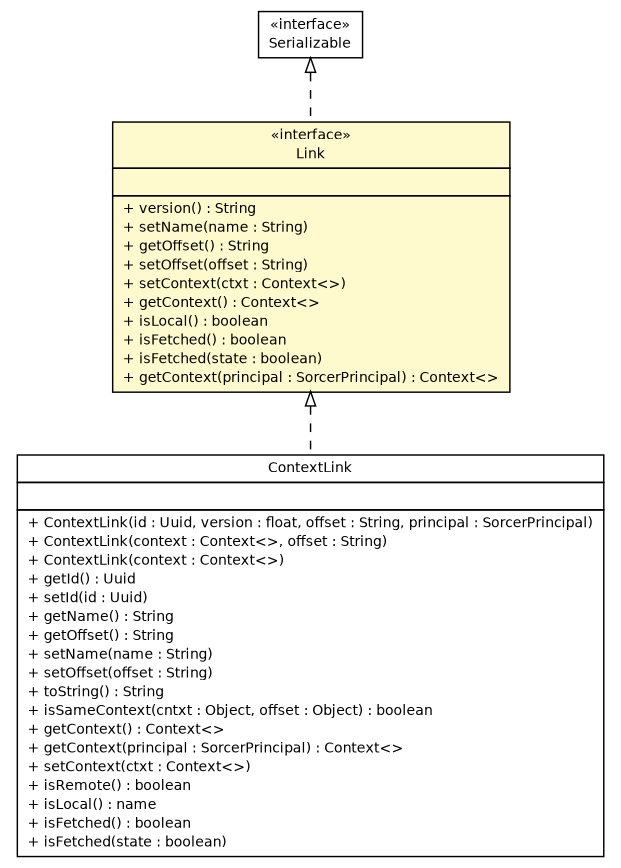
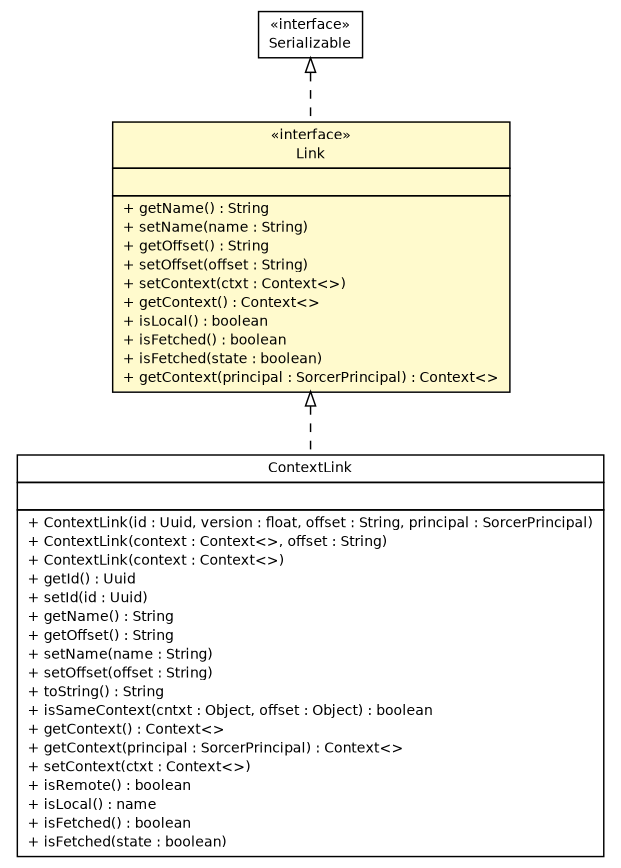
(190, 209) -> (196, 209)
